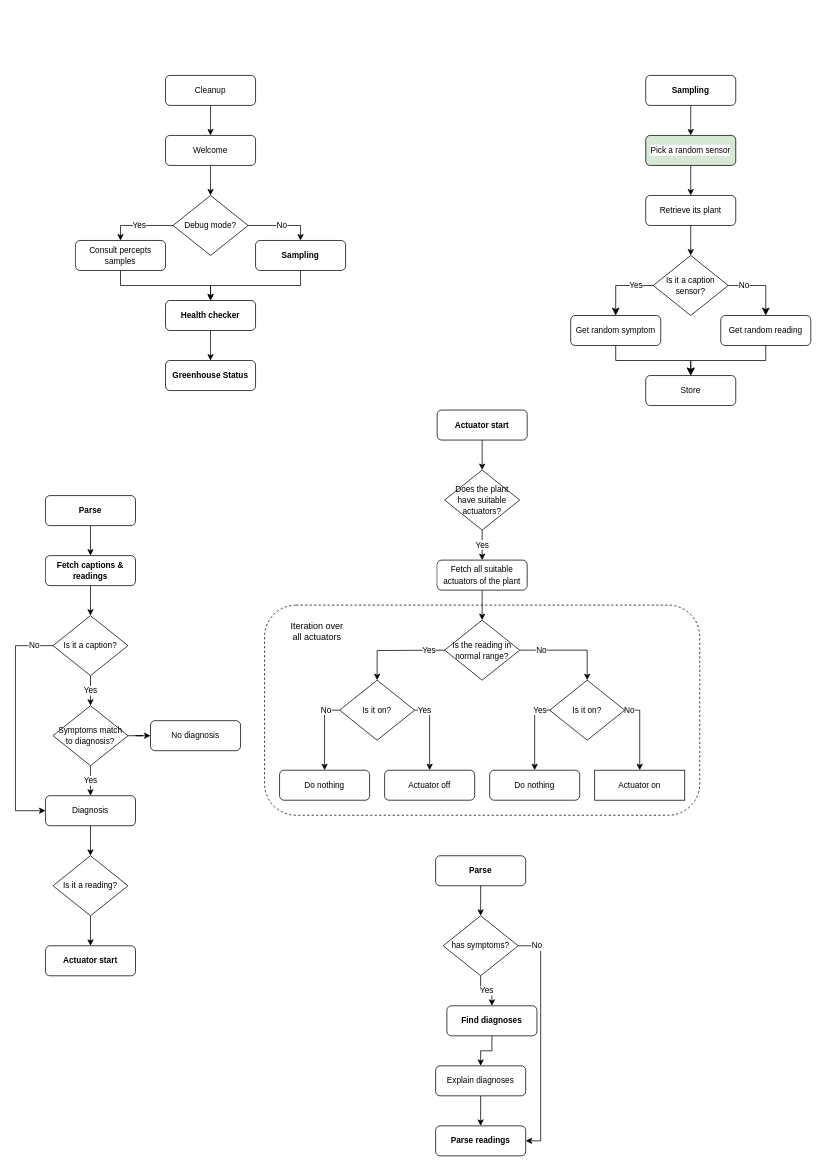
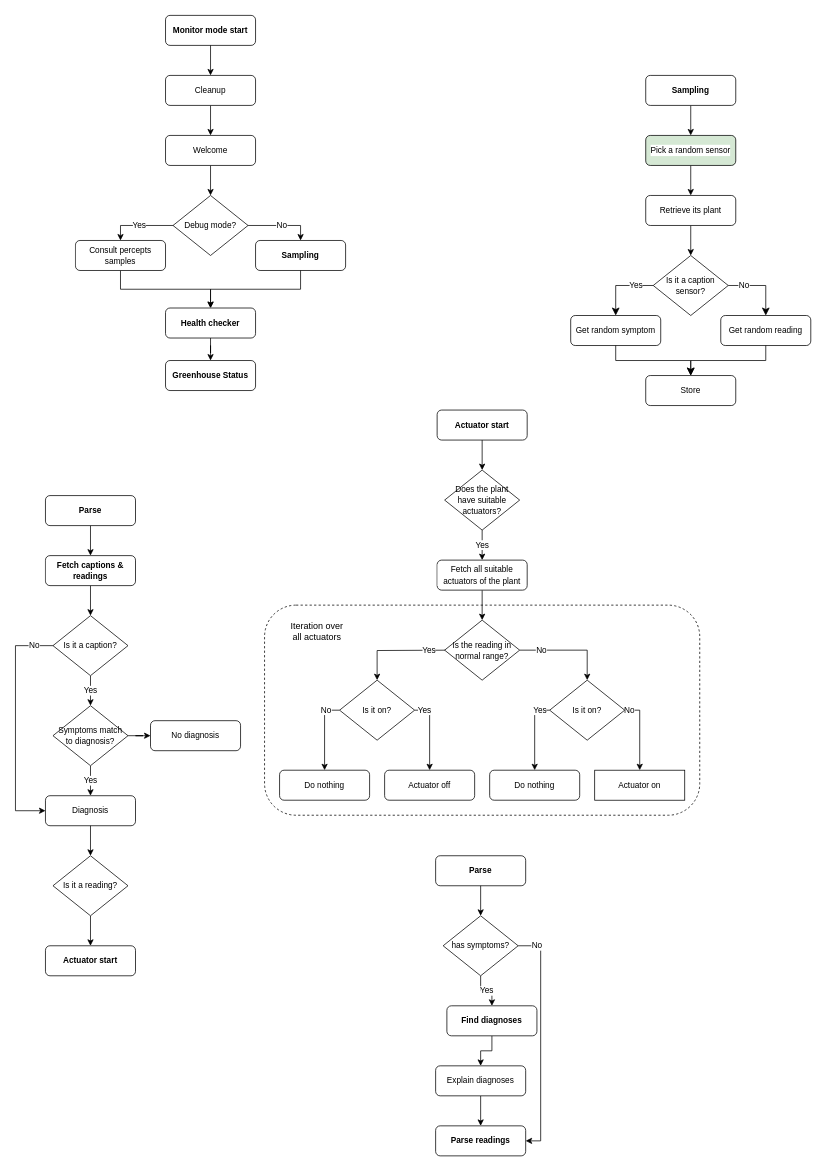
none -> (210, 30)
none -> (210, 57)
(210, 315) -> (210, 323)
